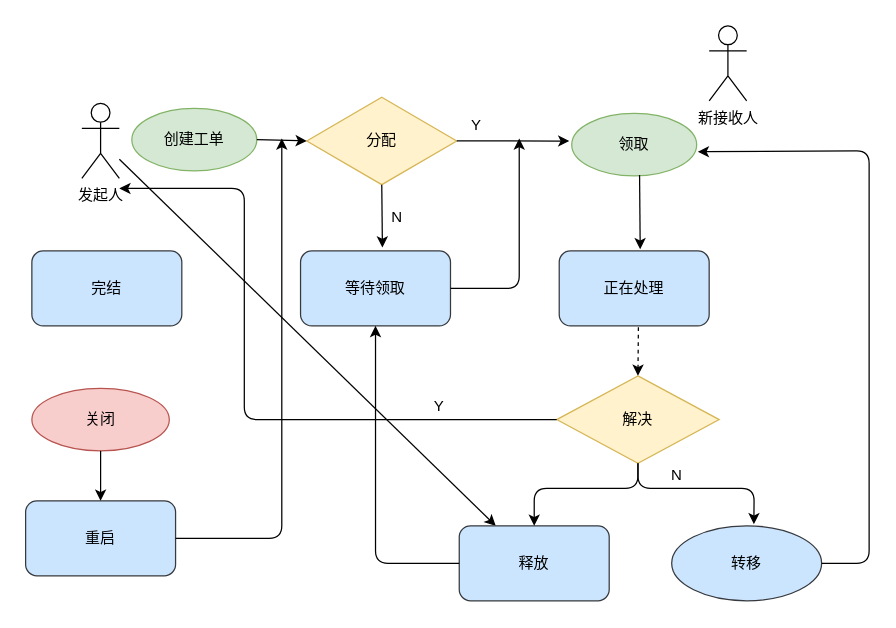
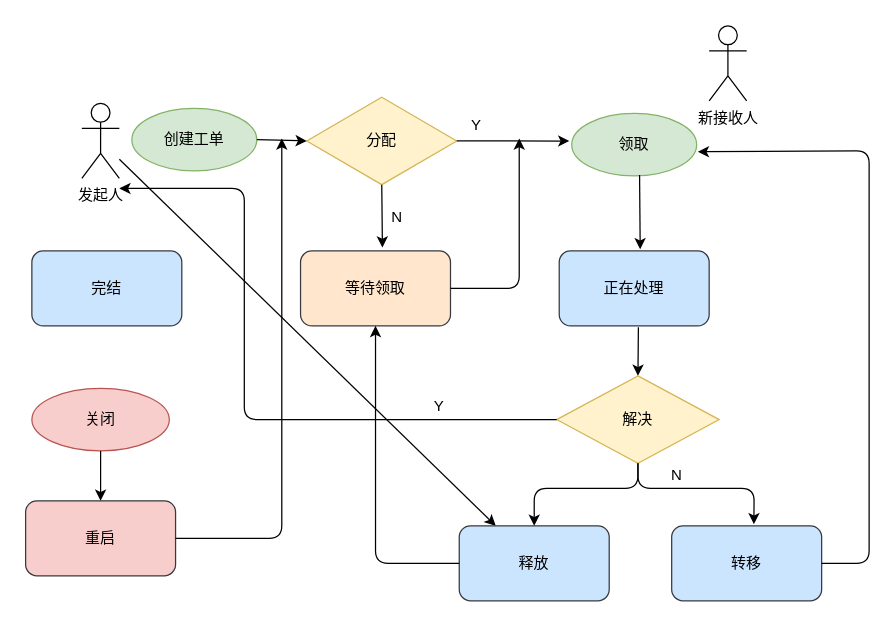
(376, 288) -> (376, 288)
(638, 347) -> (638, 347)
(101, 538) -> (101, 538)
(747, 563) -> (747, 563)
